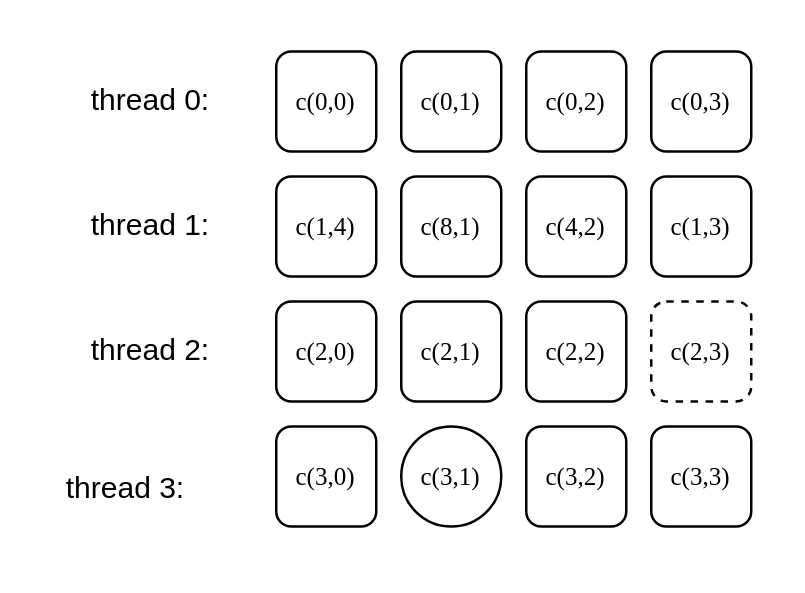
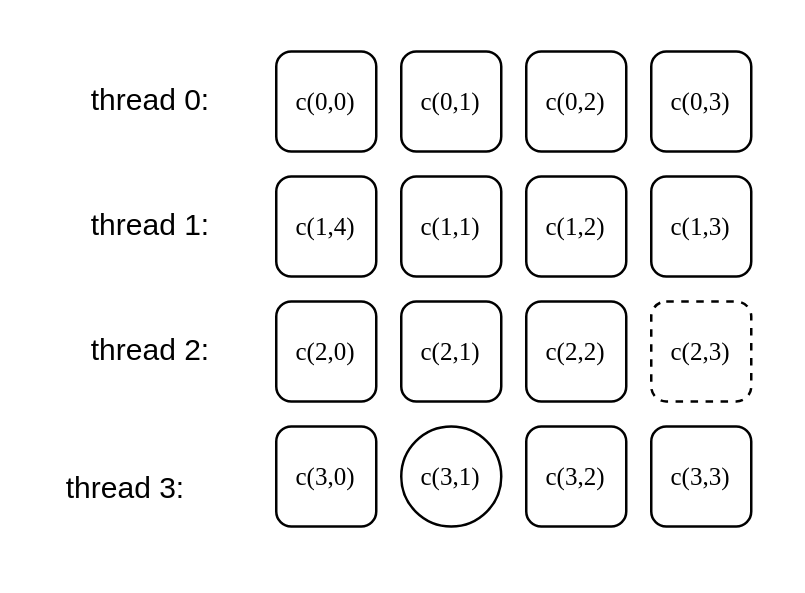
(451, 226) -> (451, 226)
(576, 226) -> (576, 226)
